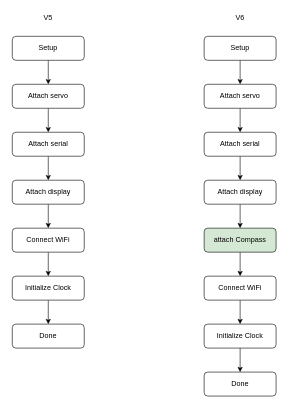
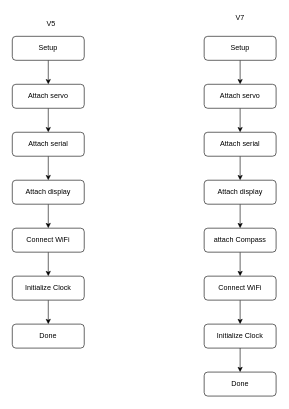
(48, 18) -> (51, 24)
(240, 18) -> (240, 18)
(240, 240) -> (240, 240)
